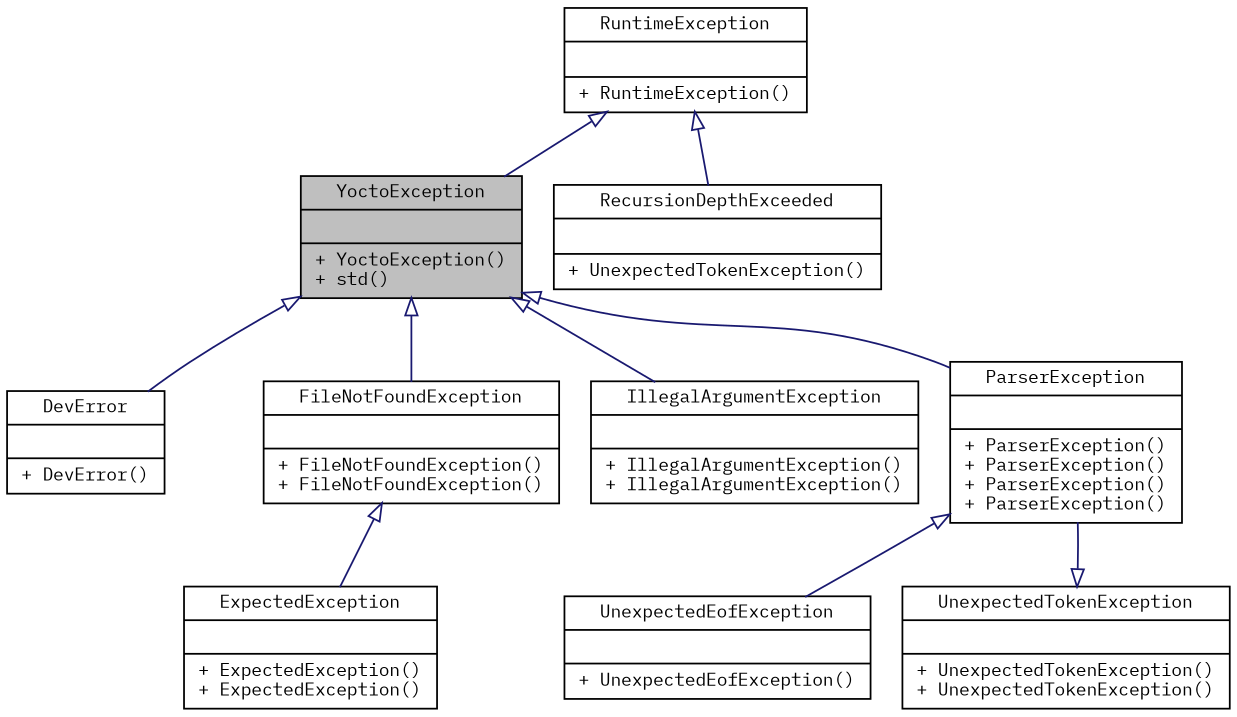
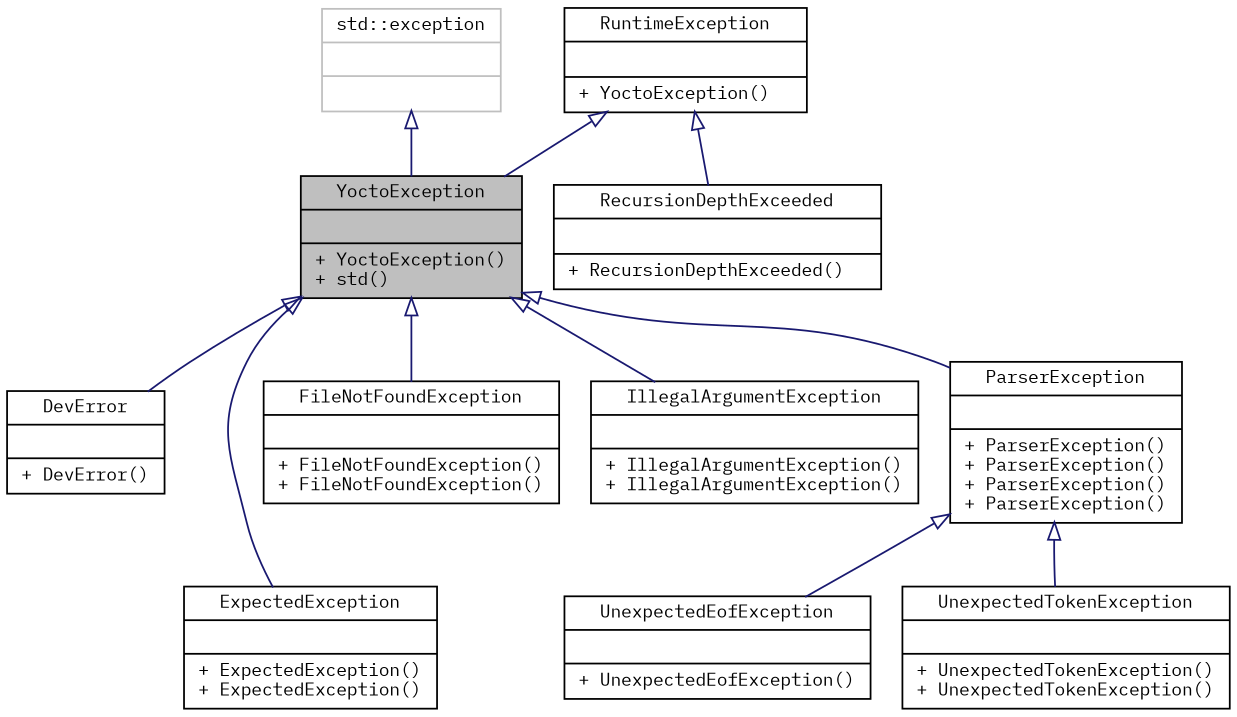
none -> (411, 60)
(686, 94) -> (675, 94)
(718, 271) -> (707, 271)
(1078, 545) -> (1054, 563)
(357, 553) -> (229, 443)
